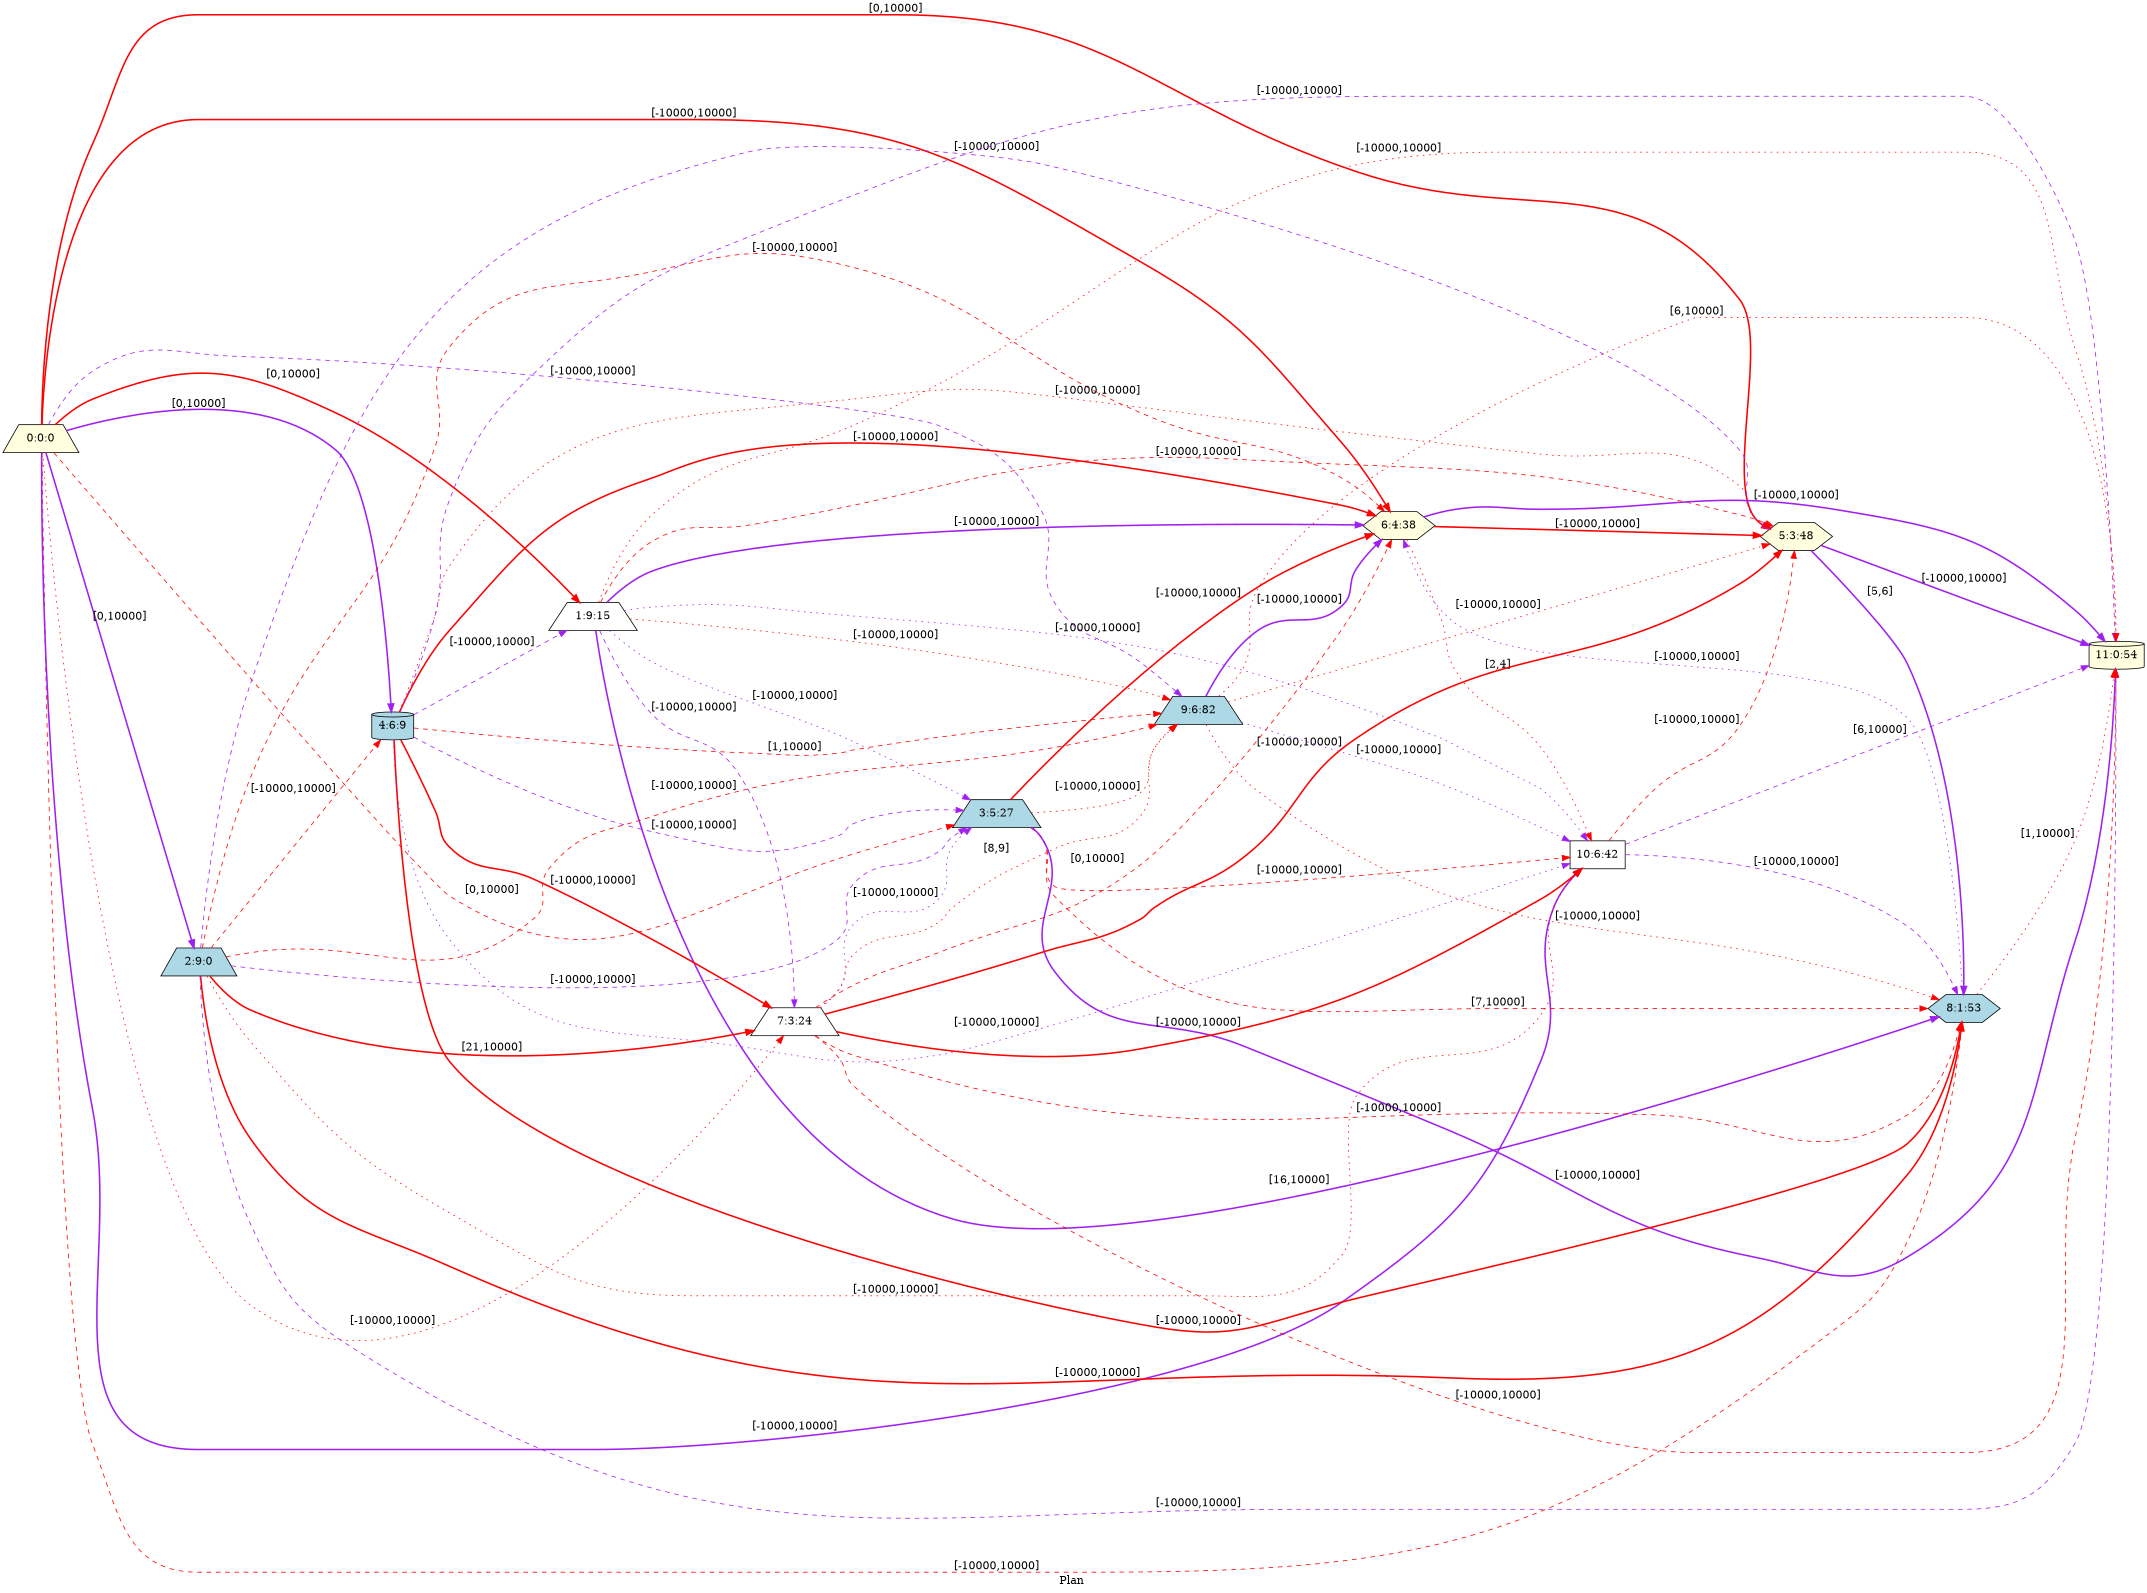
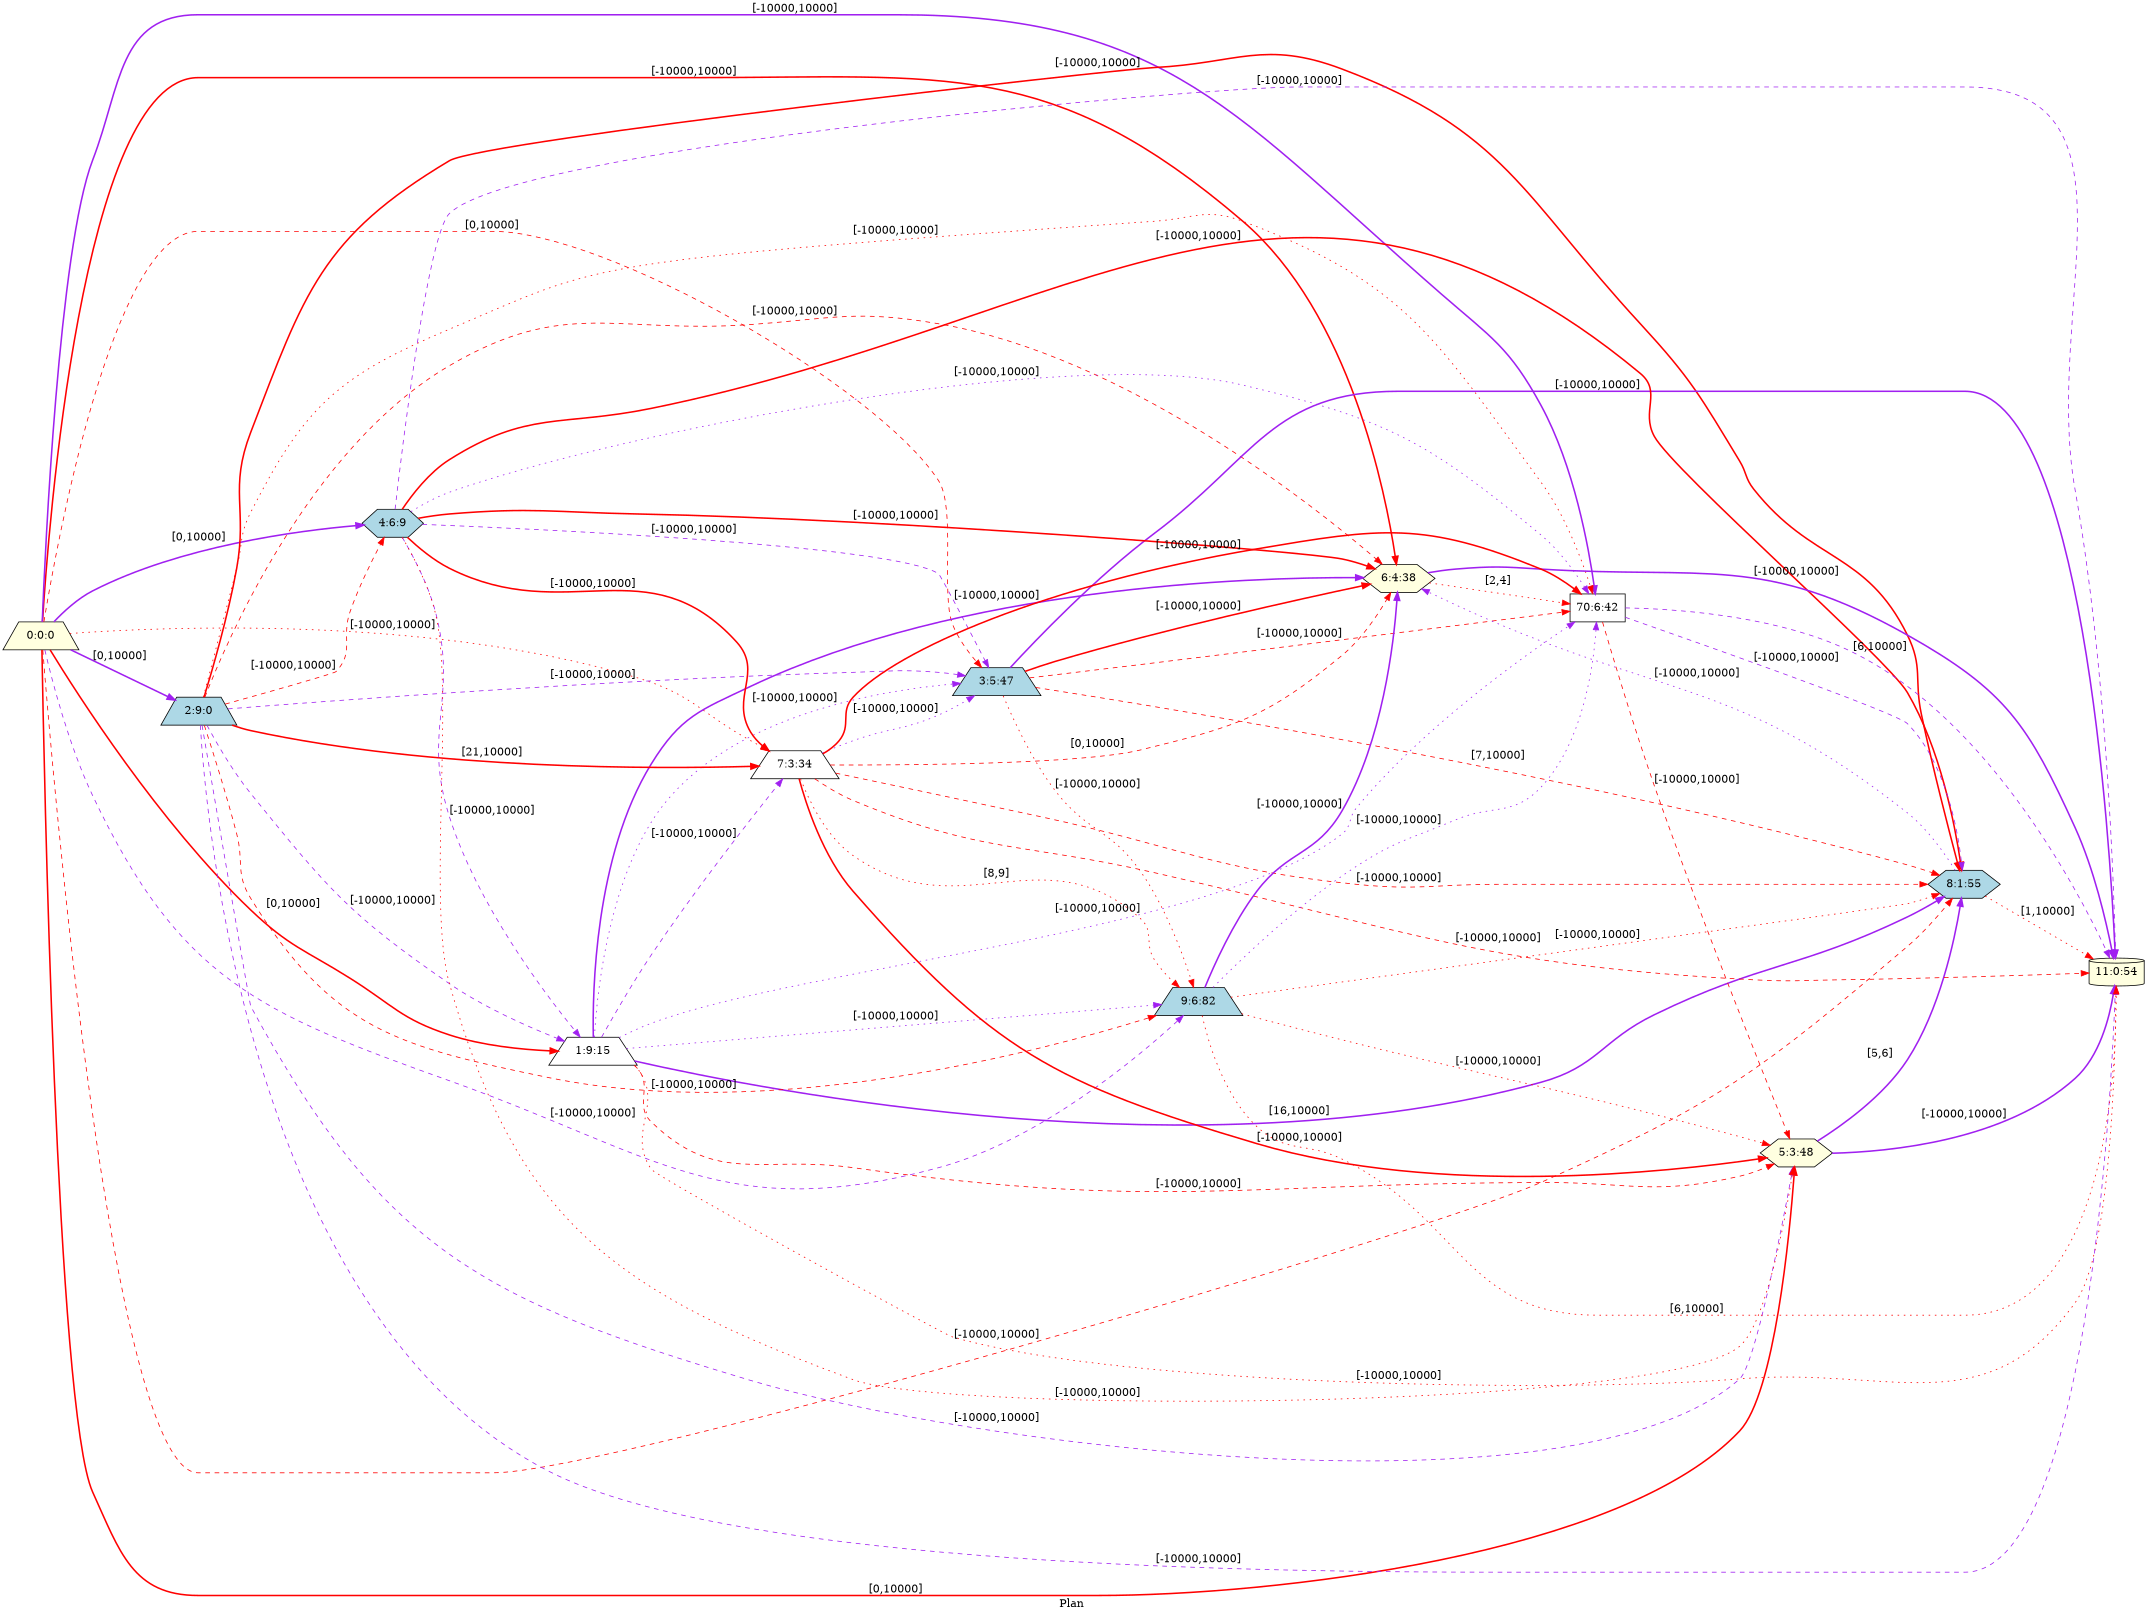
(1594, 531) -> none
(898, 648) -> (890, 1027)
(393, 726) -> (393, 523)
(784, 755) -> none
(997, 814) -> (997, 682)
(1598, 855) -> (1598, 608)
none -> (356, 912)
(1964, 1009) -> (1964, 884)
(795, 1022) -> (795, 765)
